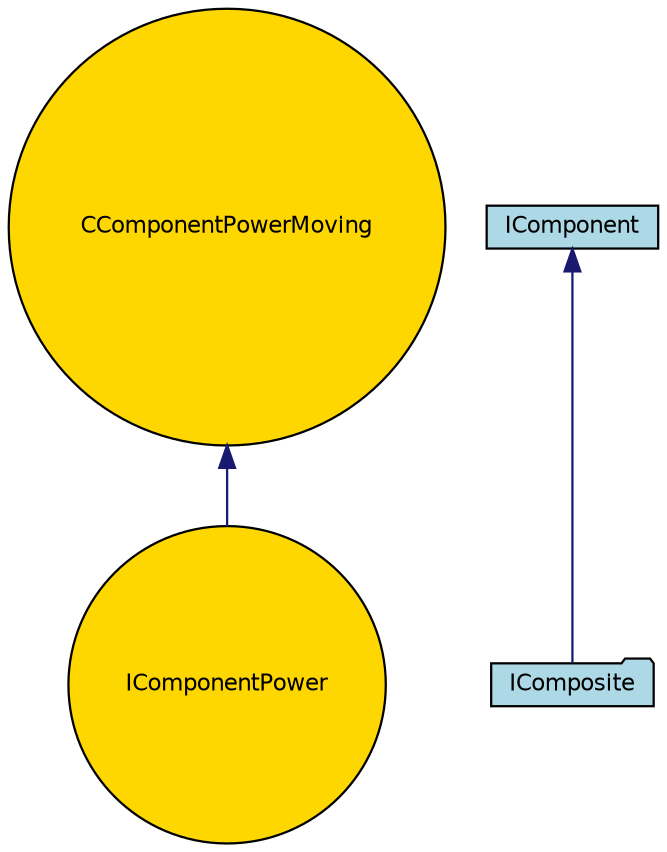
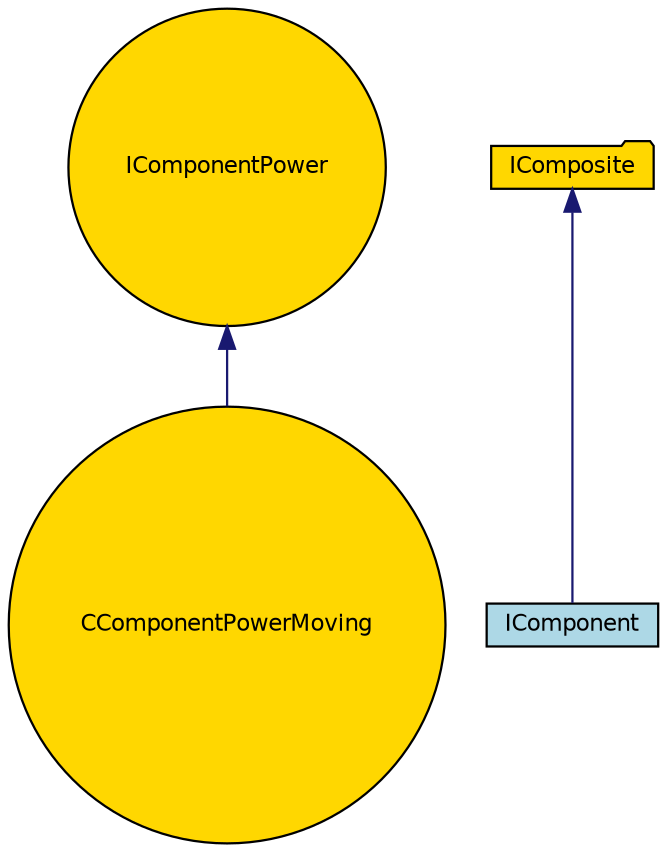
(572, 467) -> (572, 408)
(227, 497) -> (227, 378)
(572, 685) -> (572, 167)
